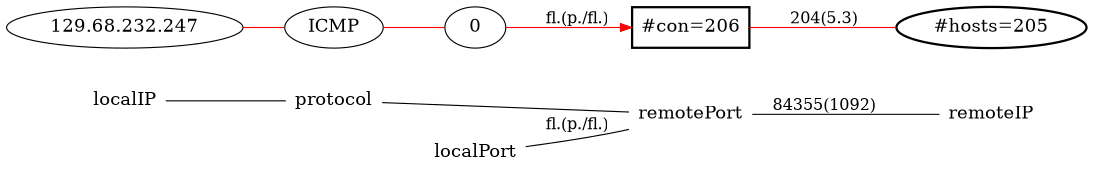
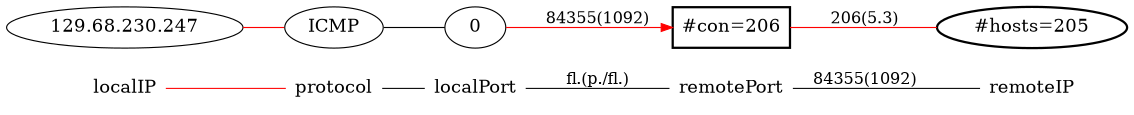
(577, 19) -> (598, 19)
(824, 19) -> (865, 19)
(125, 27) -> (125, 28)
(414, 27) -> (414, 28)
(226, 101) -> (226, 88)
(506, 107) -> (403, 88)
